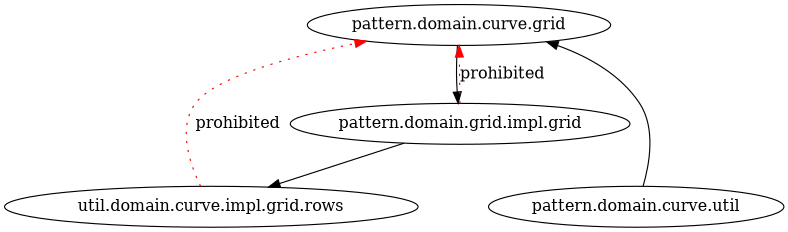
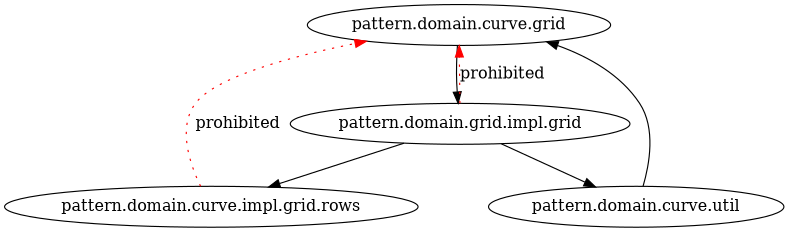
none -> (543, 163)
(211, 207) -> (211, 207)
